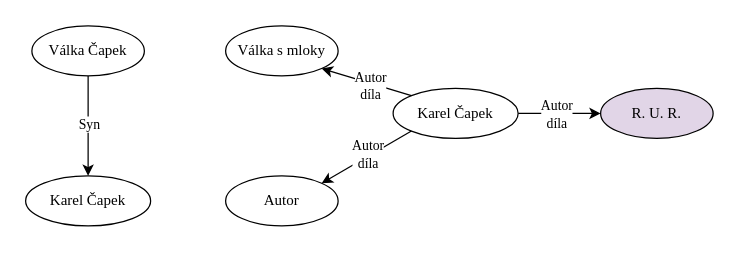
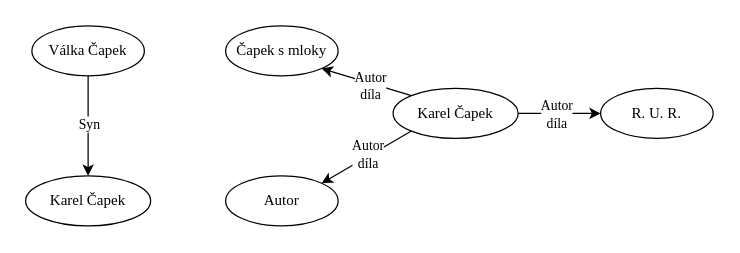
(282, 51) -> (282, 51)
(657, 113) -> (657, 113)
